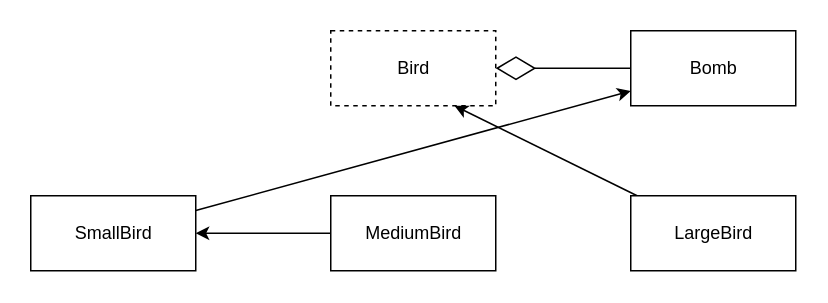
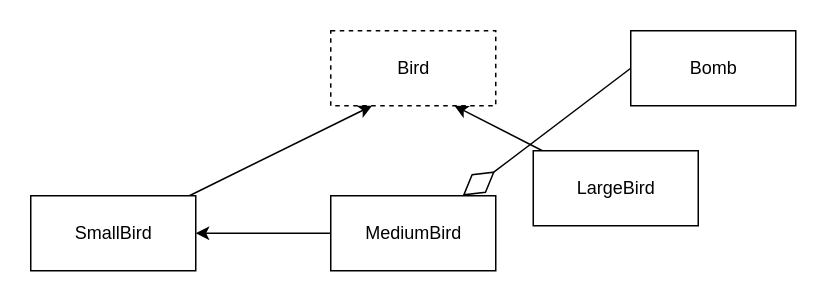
(583, 68) -> (558, 124)
(385, 159) -> (276, 153)
(713, 233) -> (616, 188)
